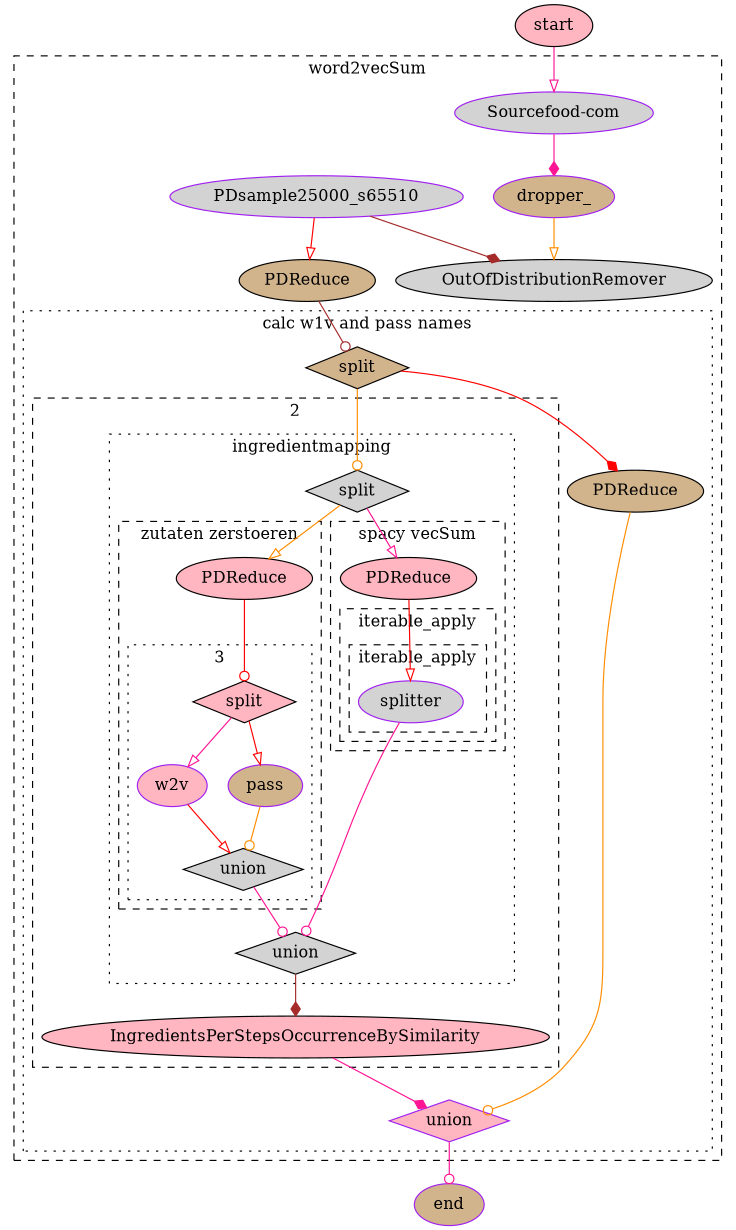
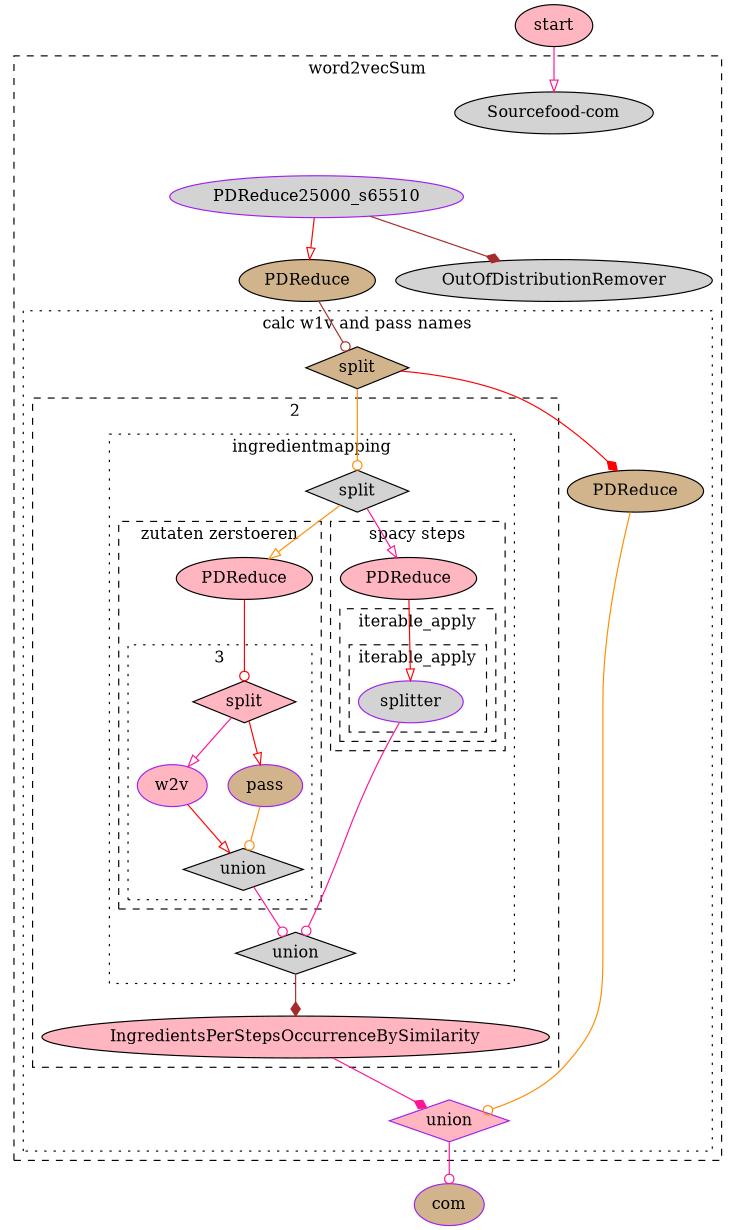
(554, 113) -> (554, 113)
(317, 197) -> (317, 197)
(554, 197) -> none
(418, 535) -> (418, 535)
(449, 1205) -> (449, 1205)
